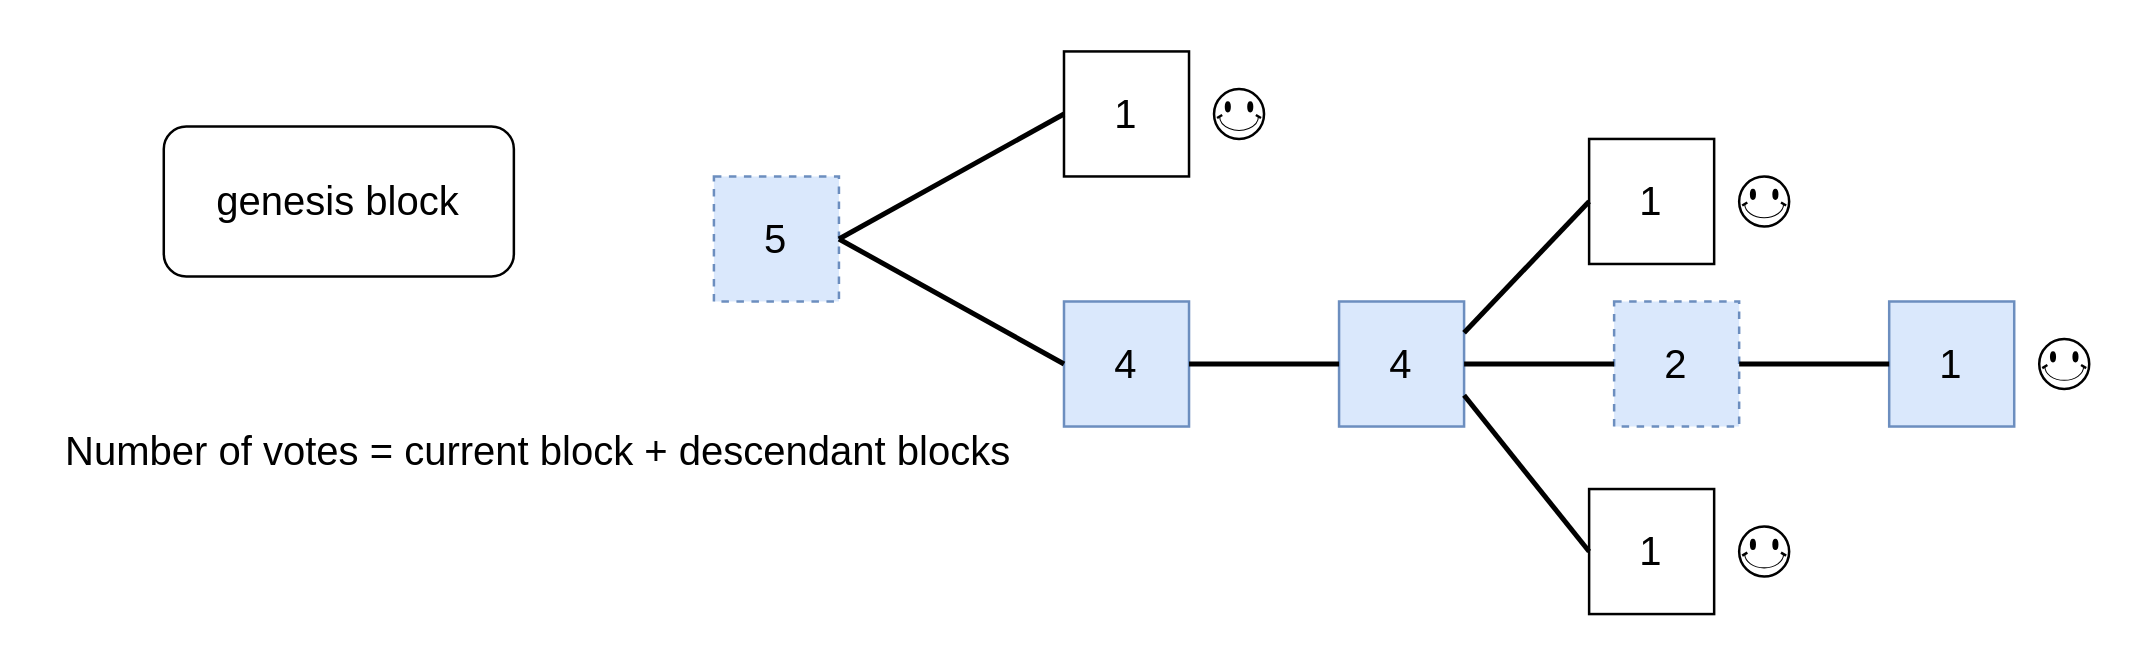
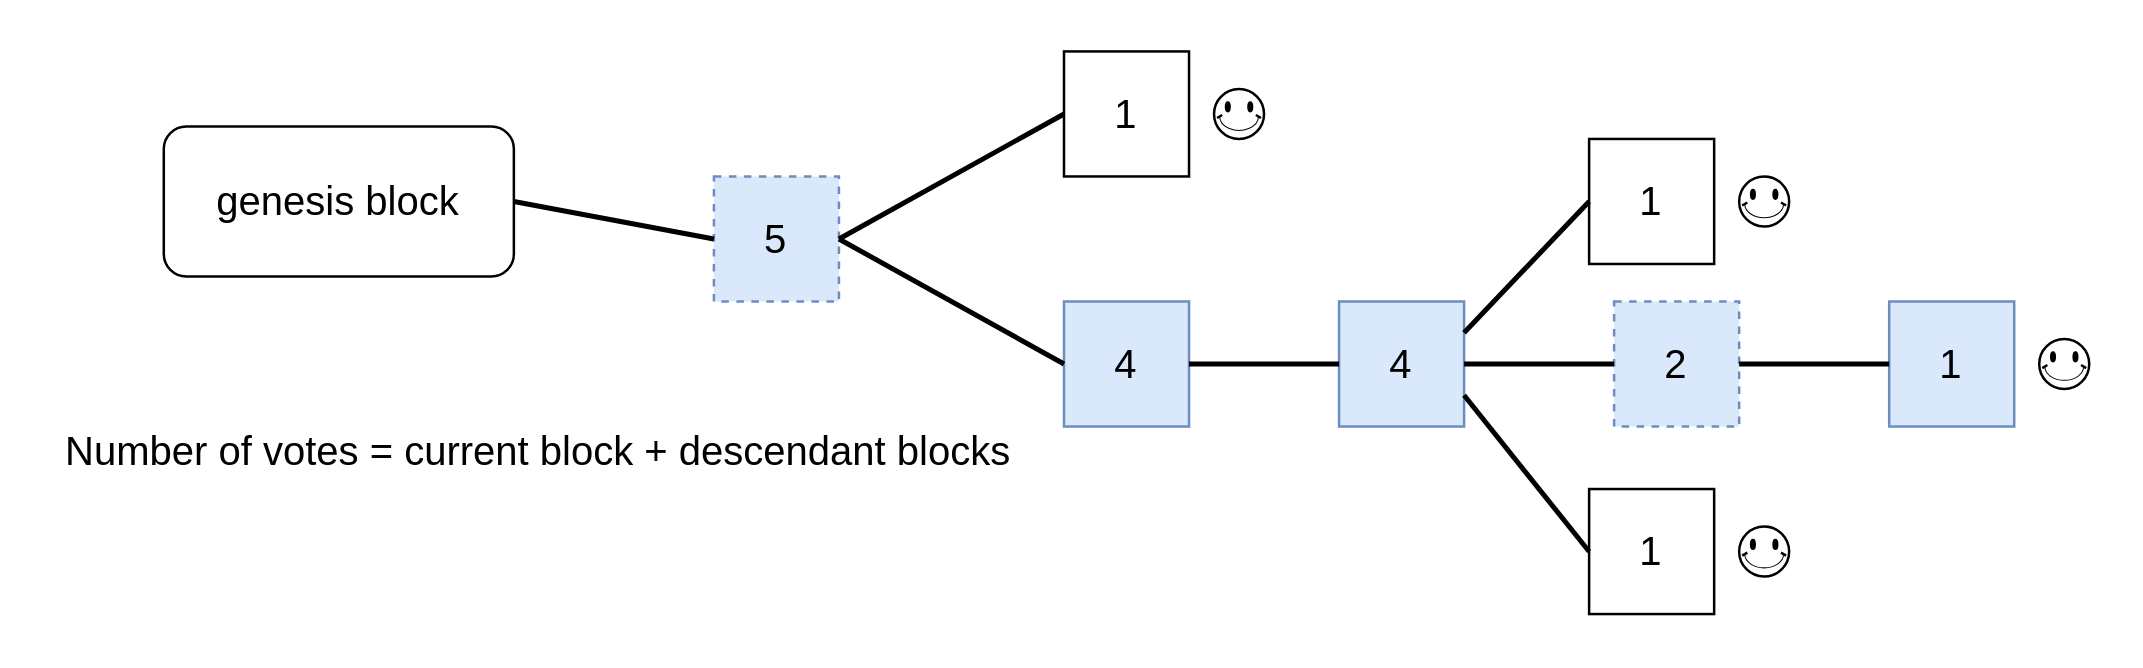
none -> (613, 220)
